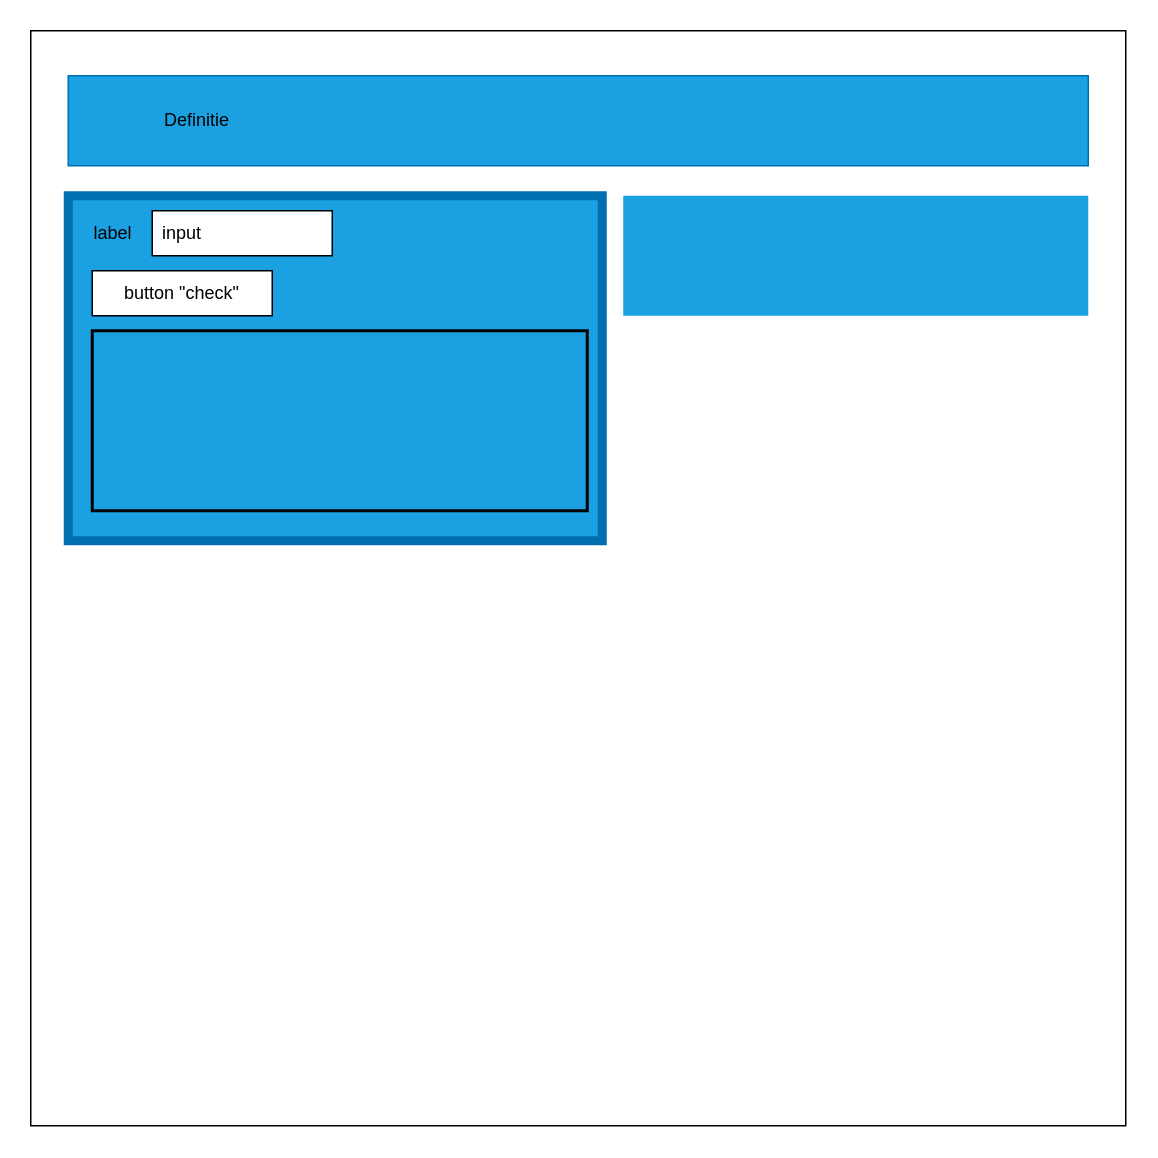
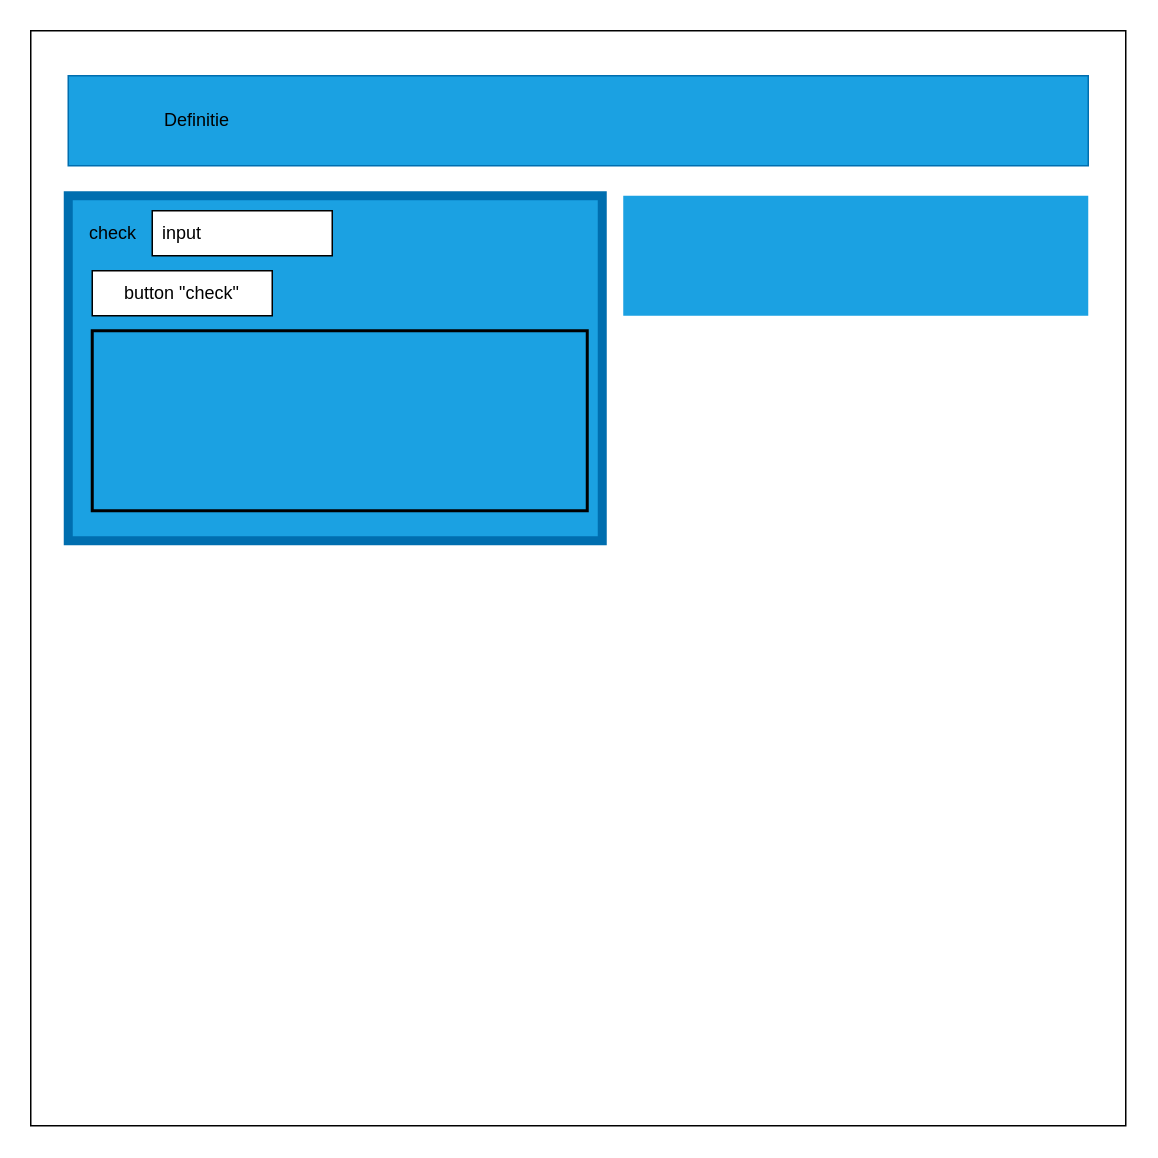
(113, 233) -> (113, 233)
